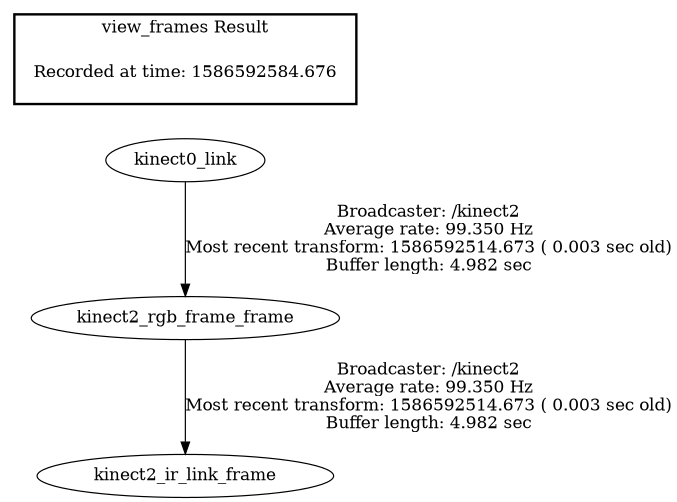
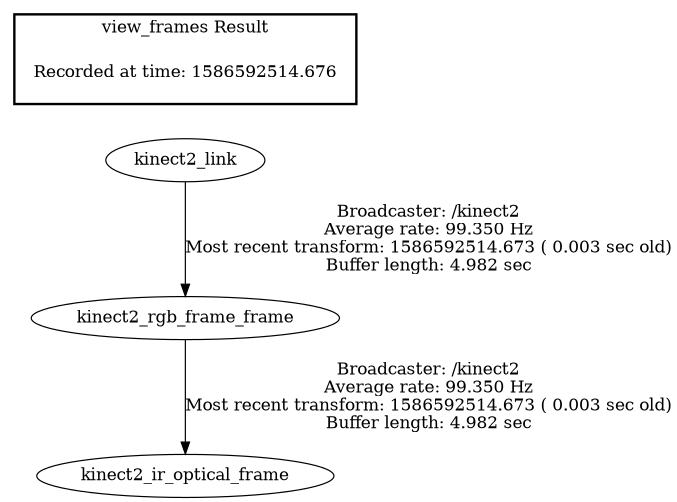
(185, 73) -> (185, 73)
(185, 160) -> (185, 160)
(185, 476) -> (185, 476)
